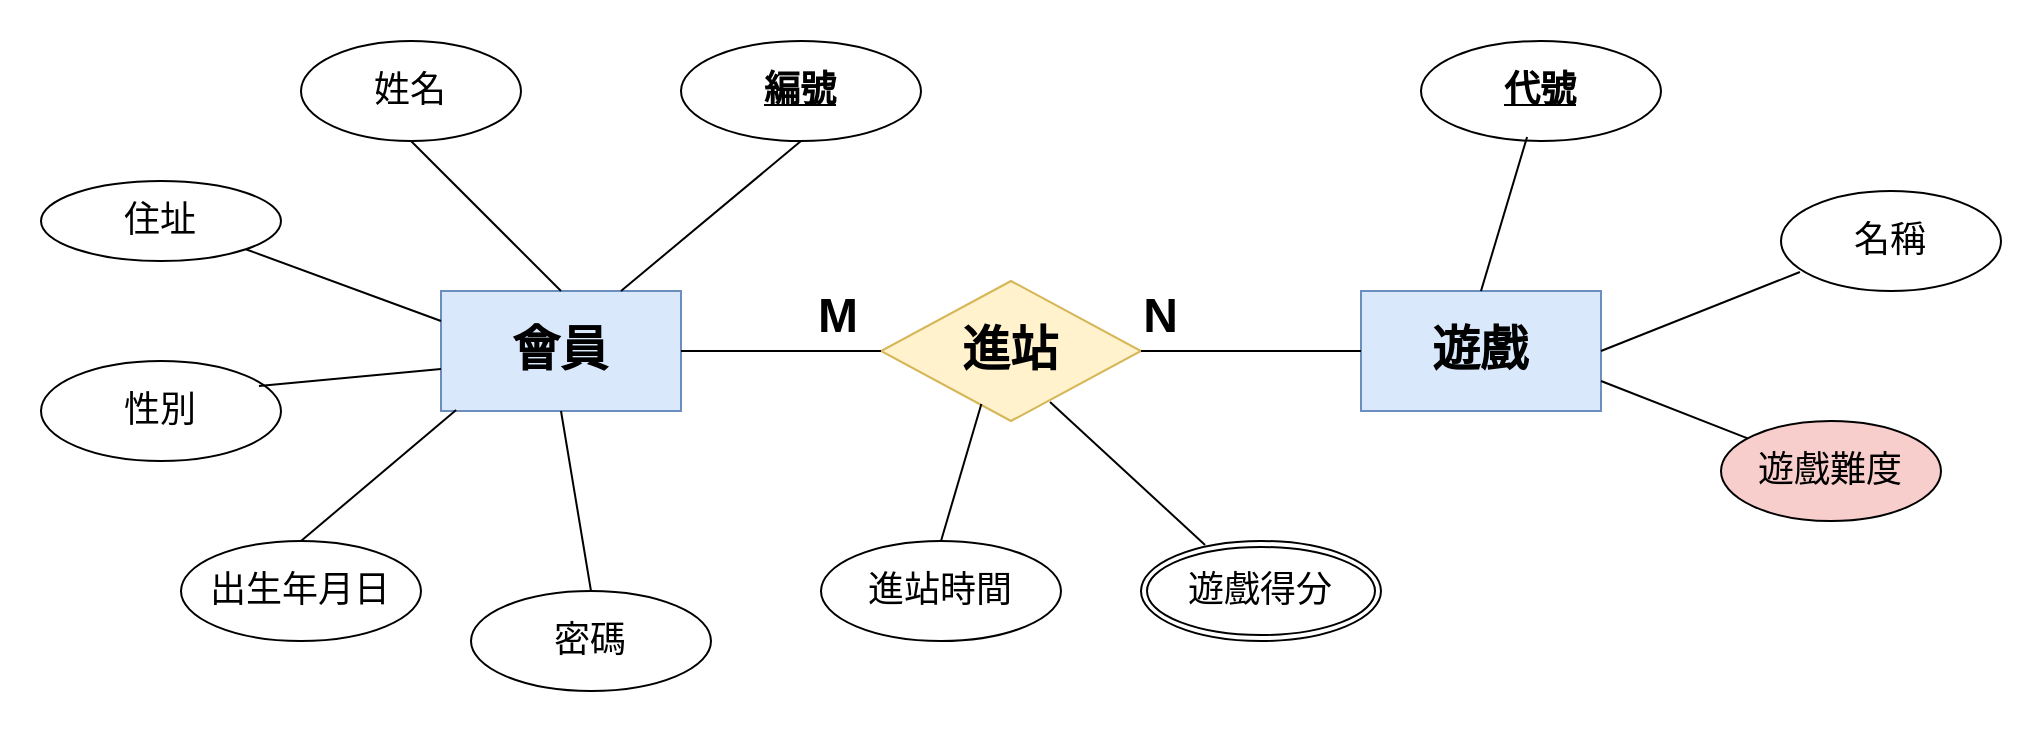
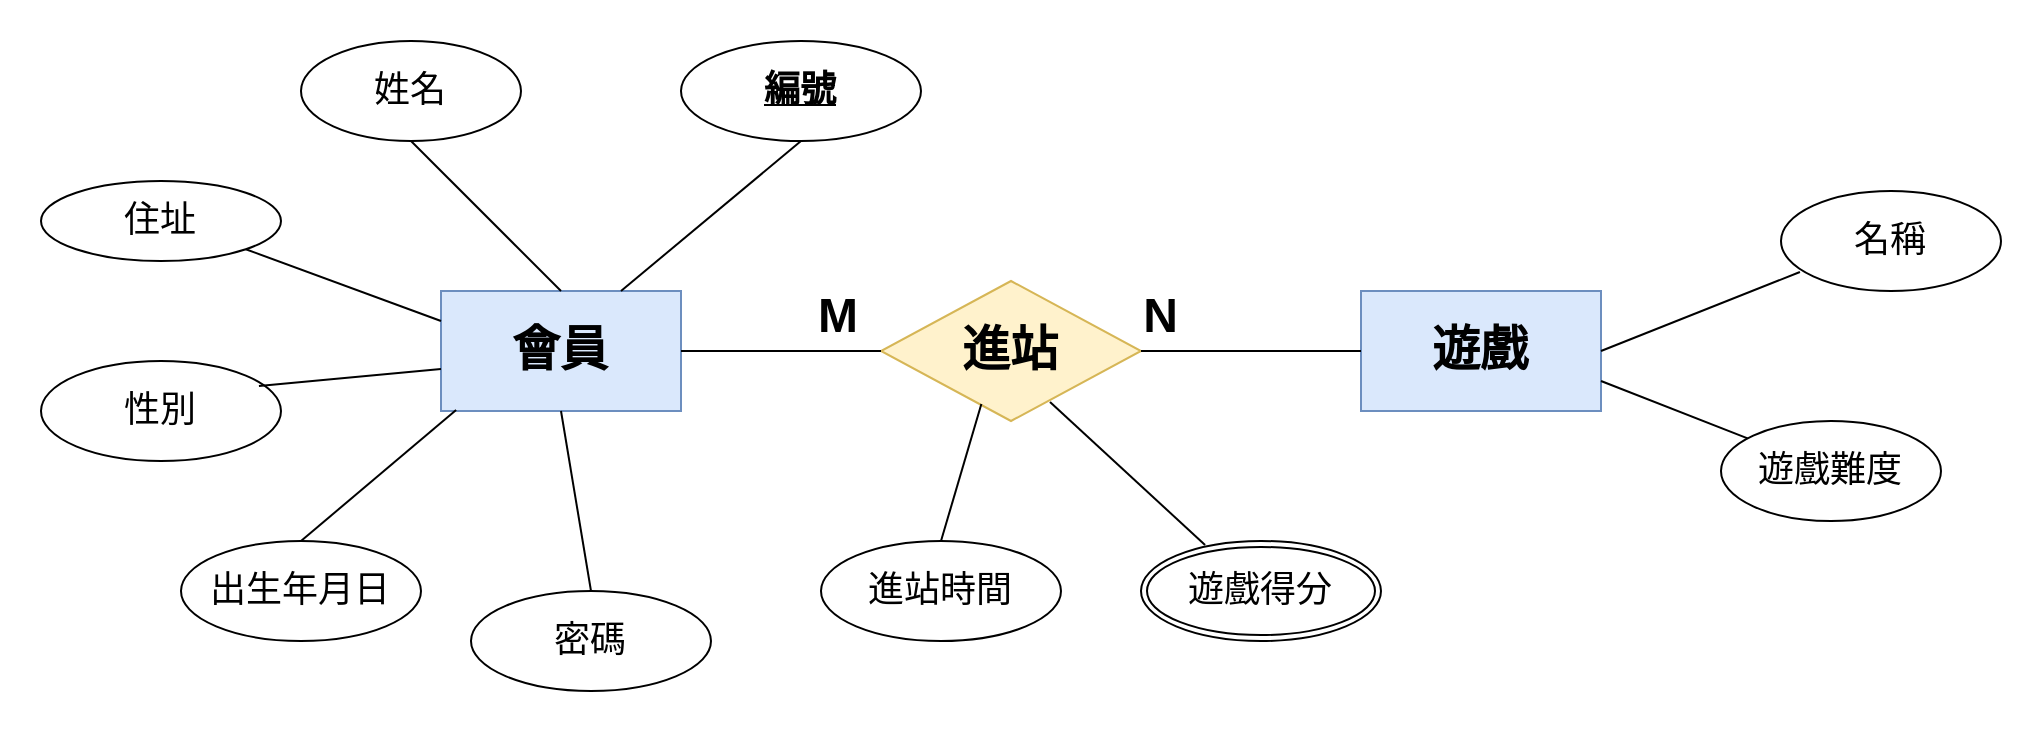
(1541, 91) -> none
(1504, 214) -> none
(1831, 471) -> (1831, 471)
